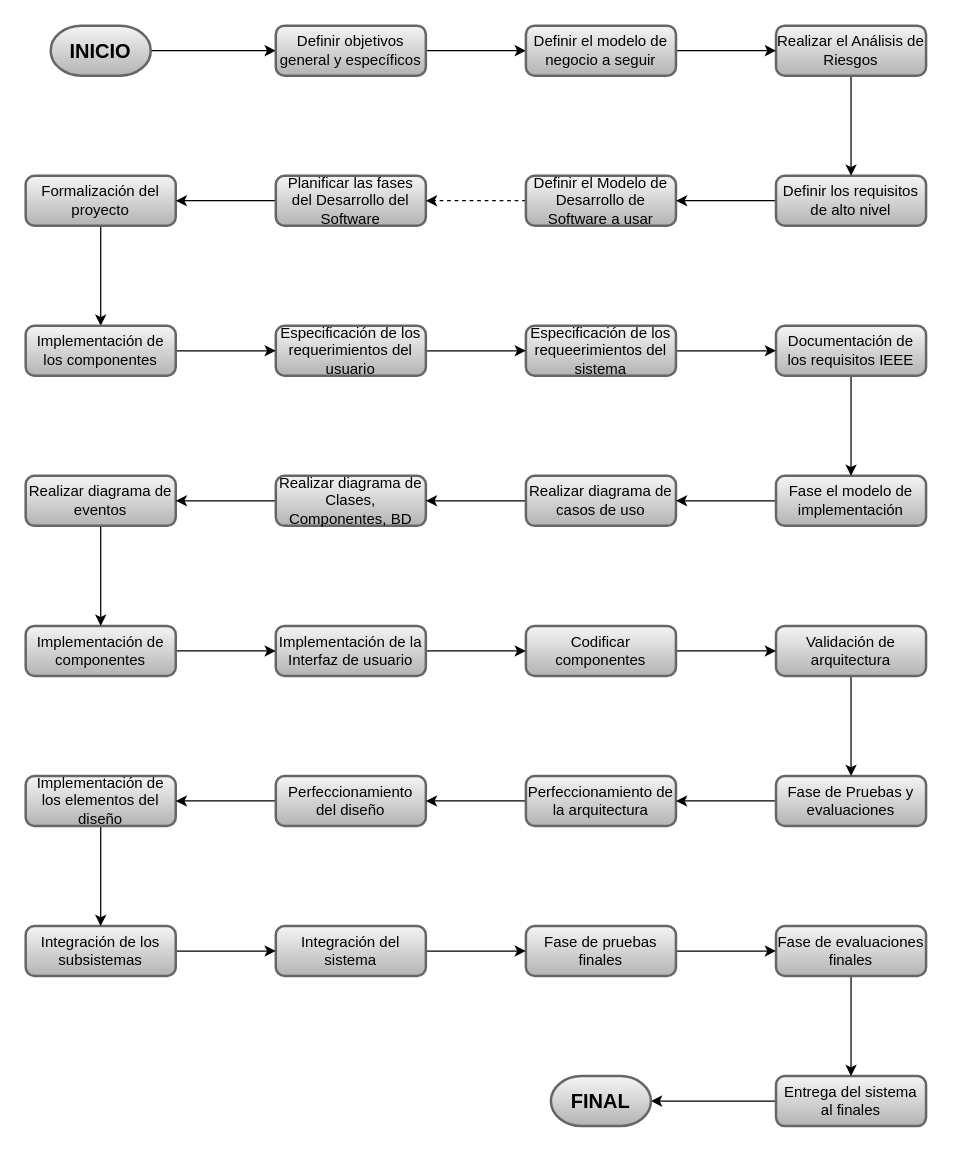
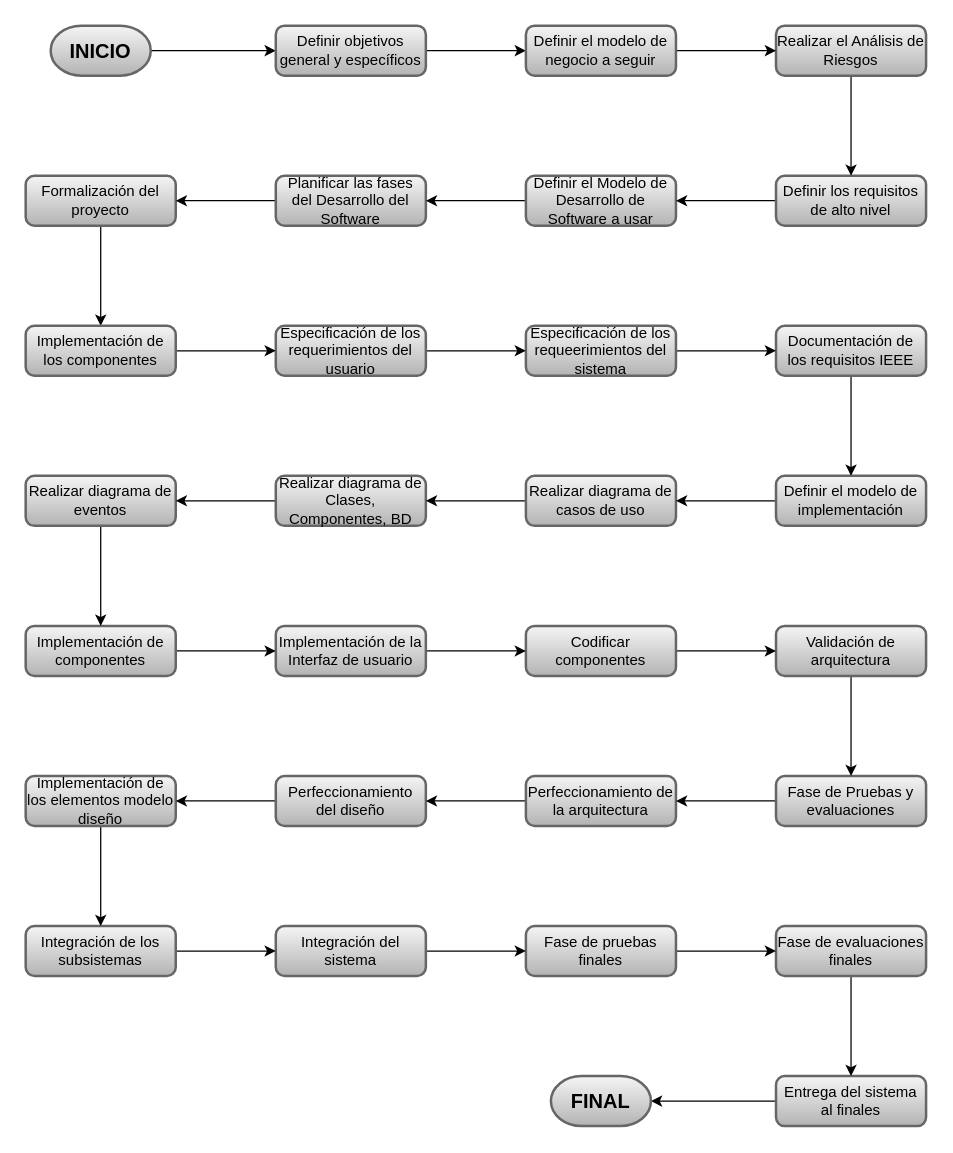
(479, 201) -> (479, 201)
(851, 501) -> (851, 501)
(101, 801) -> (101, 801)
